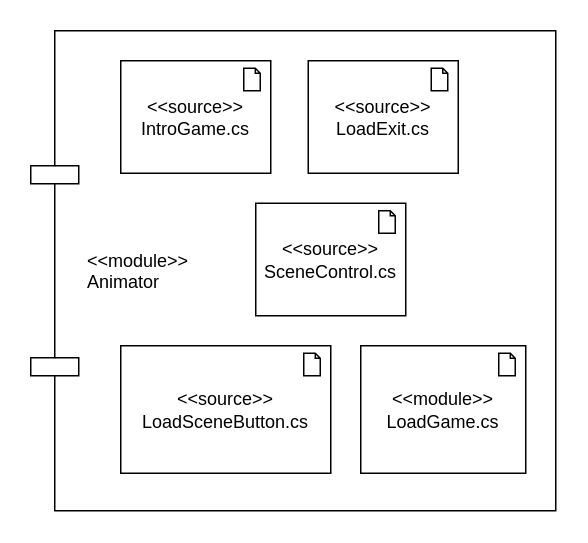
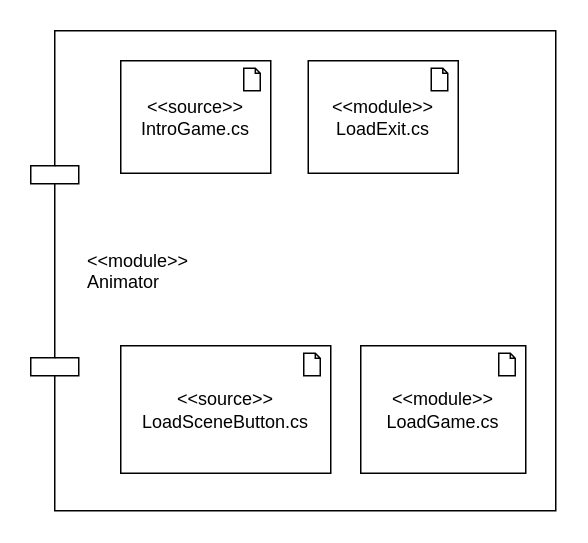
(383, 118) -> (383, 118)
(331, 260) -> none
